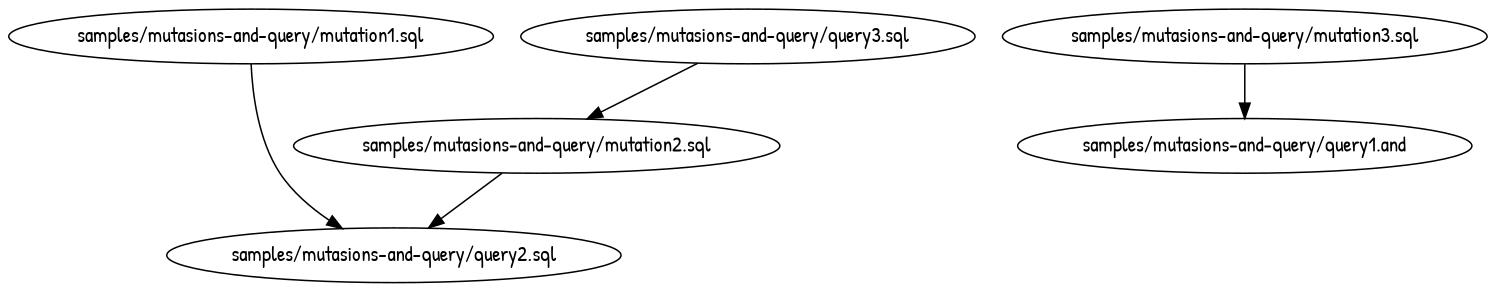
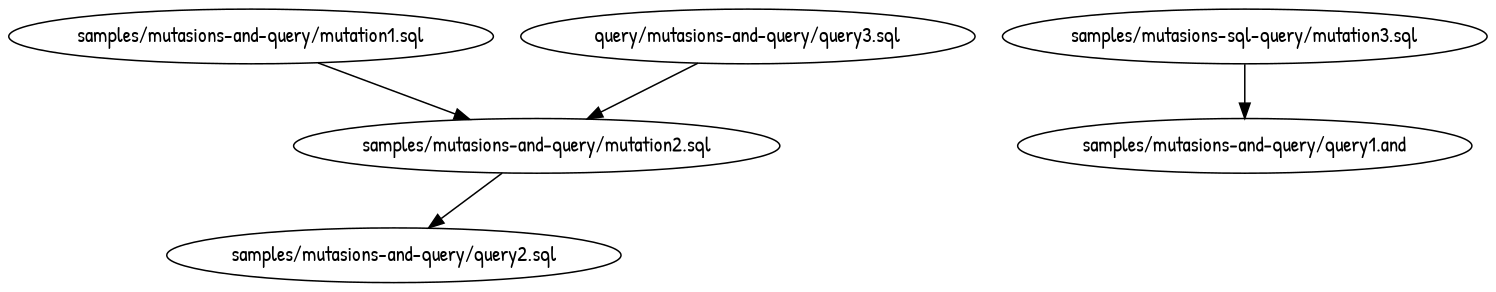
(748, 36) -> (748, 36)
(1245, 36) -> (1245, 36)
(269, 153) -> (387, 88)
